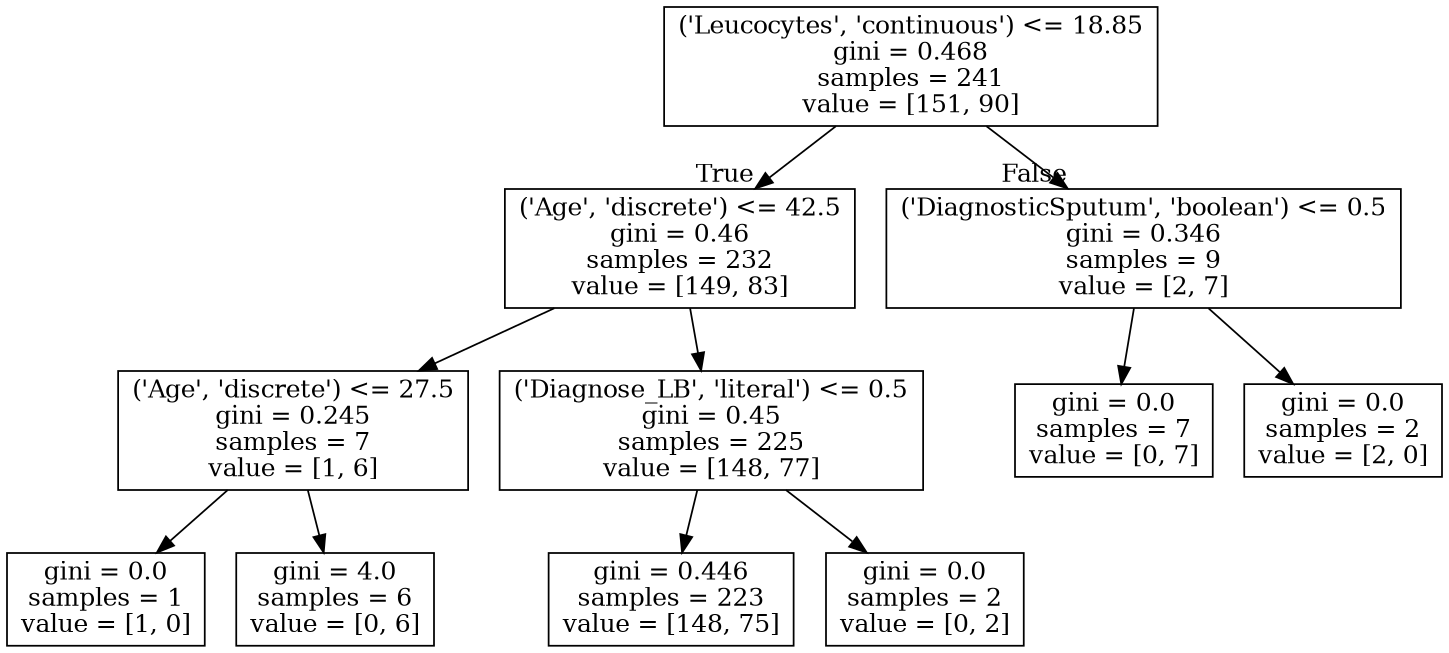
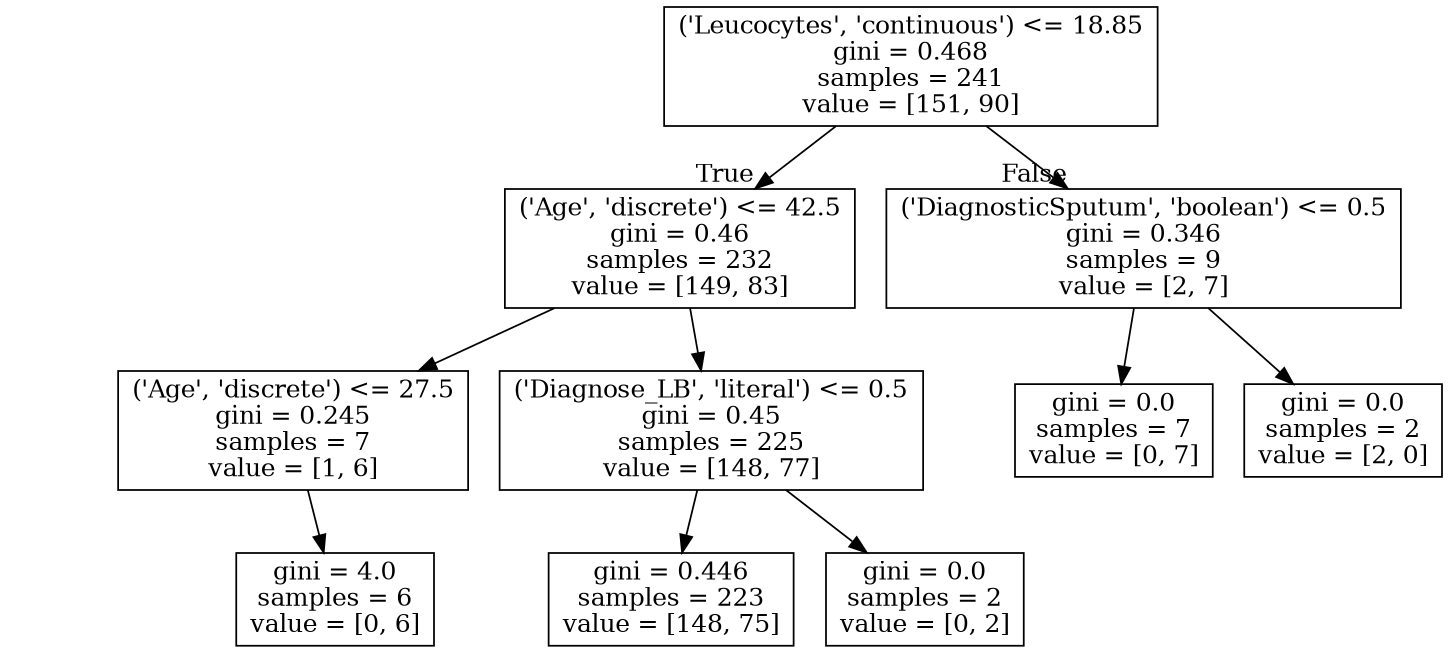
(106, 599) -> none
